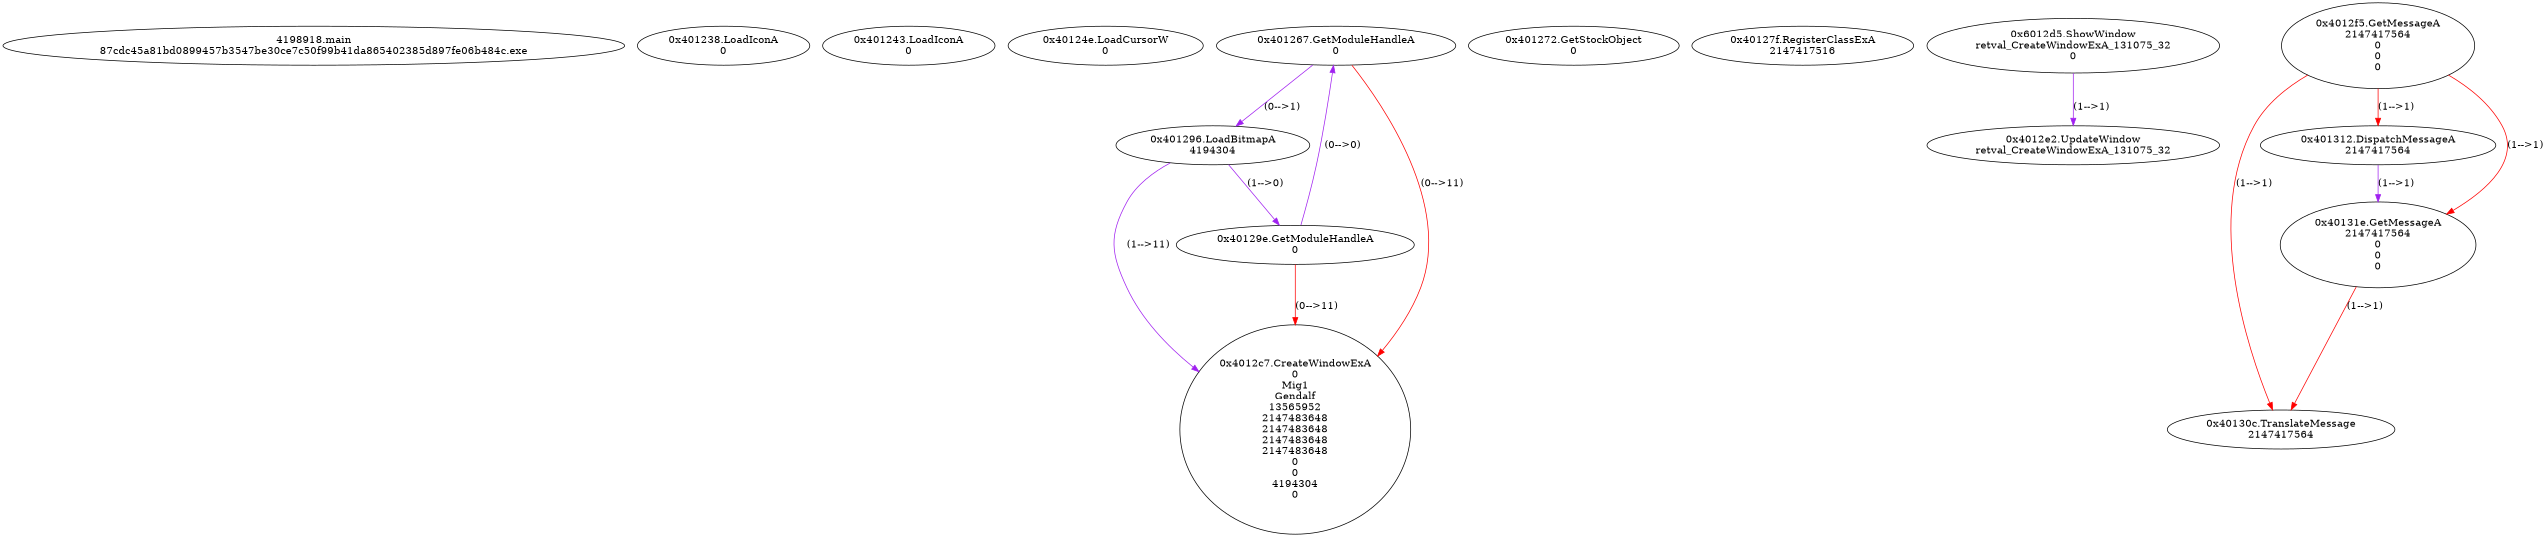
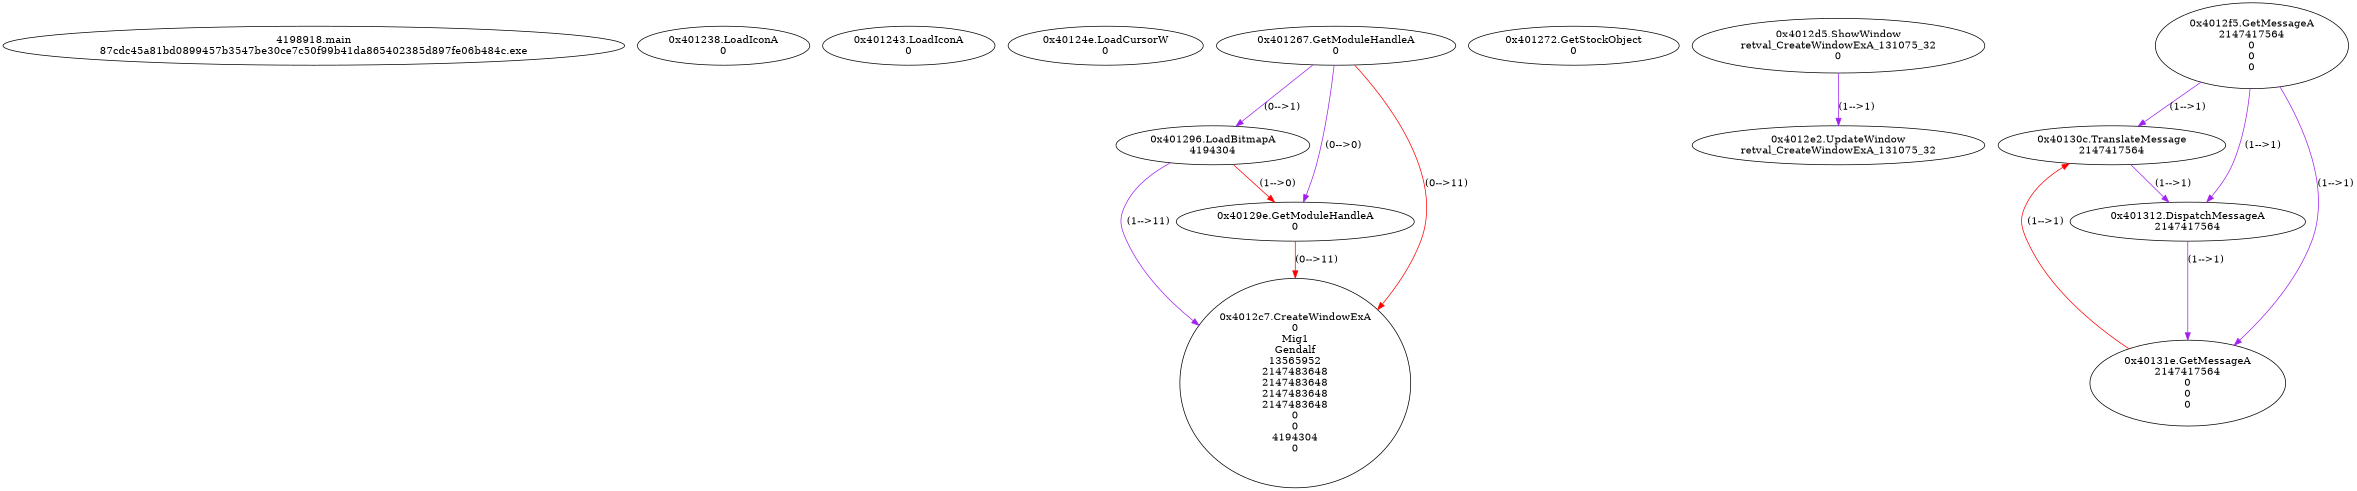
(1803, 46) -> none
(2073, 46) -> (1839, 46)
(2378, 103) -> (2239, 146)
(2507, 142) -> (2317, 222)
(1320, 150) -> (1324, 131)
none -> (2147, 181)
(1252, 192) -> (1251, 181)
(2231, 228) -> (2173, 102)
